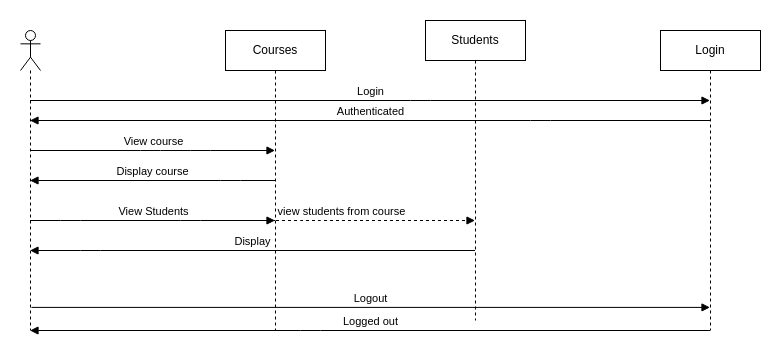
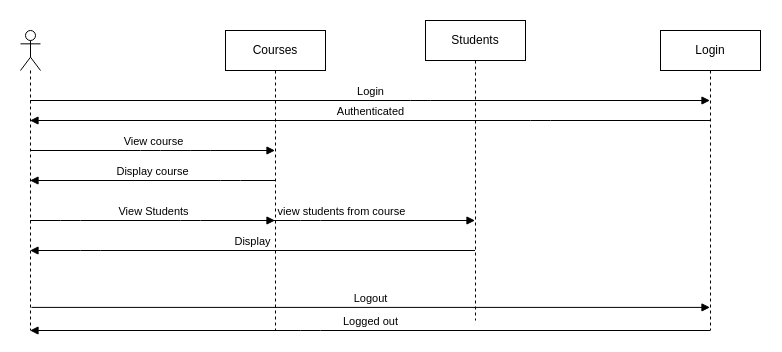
(372, 221) -> (372, 221)
